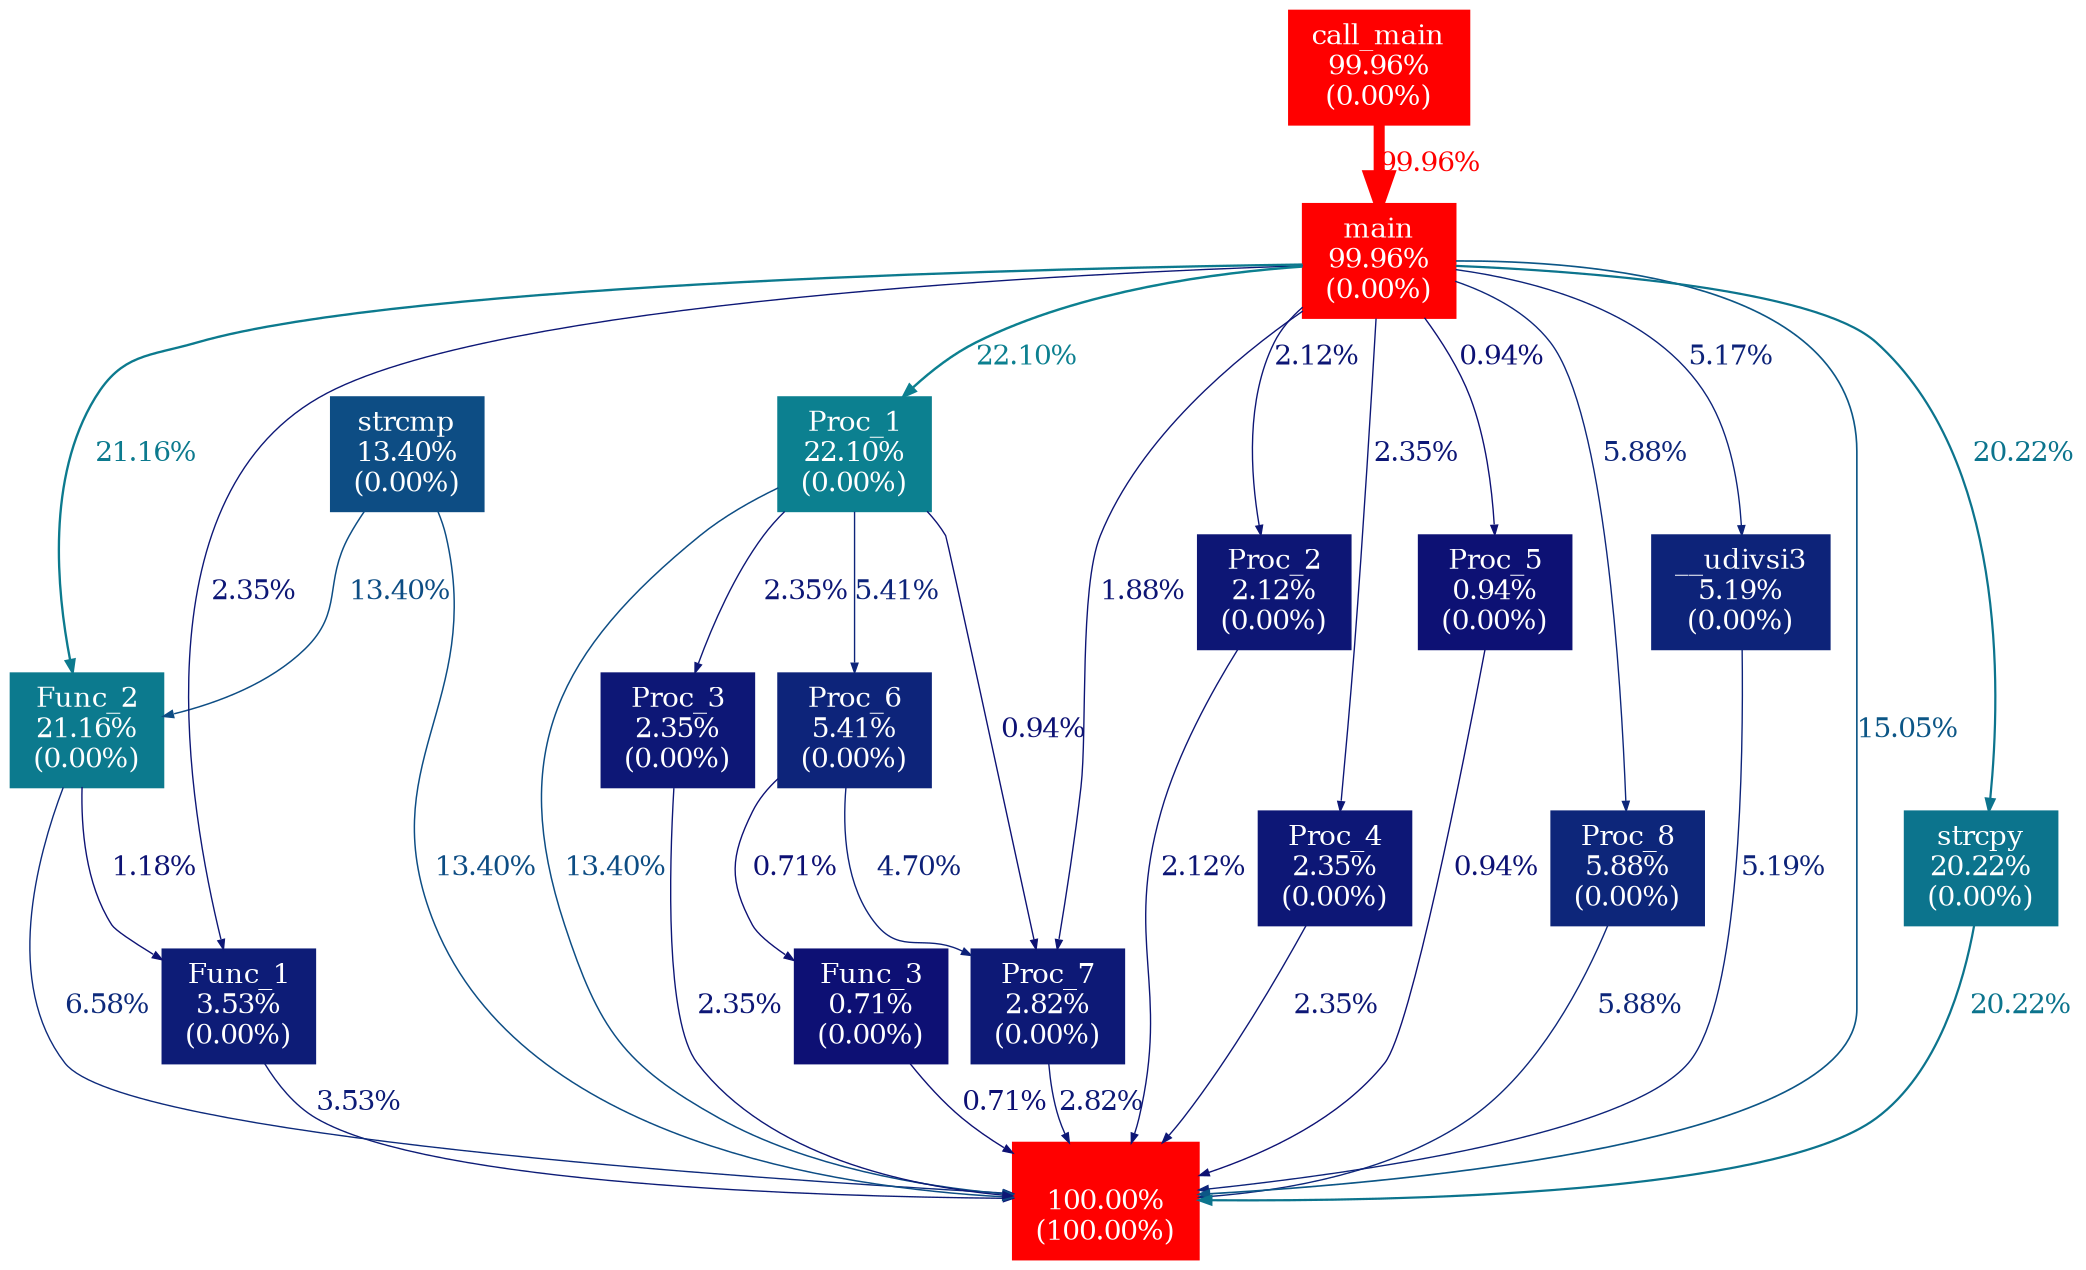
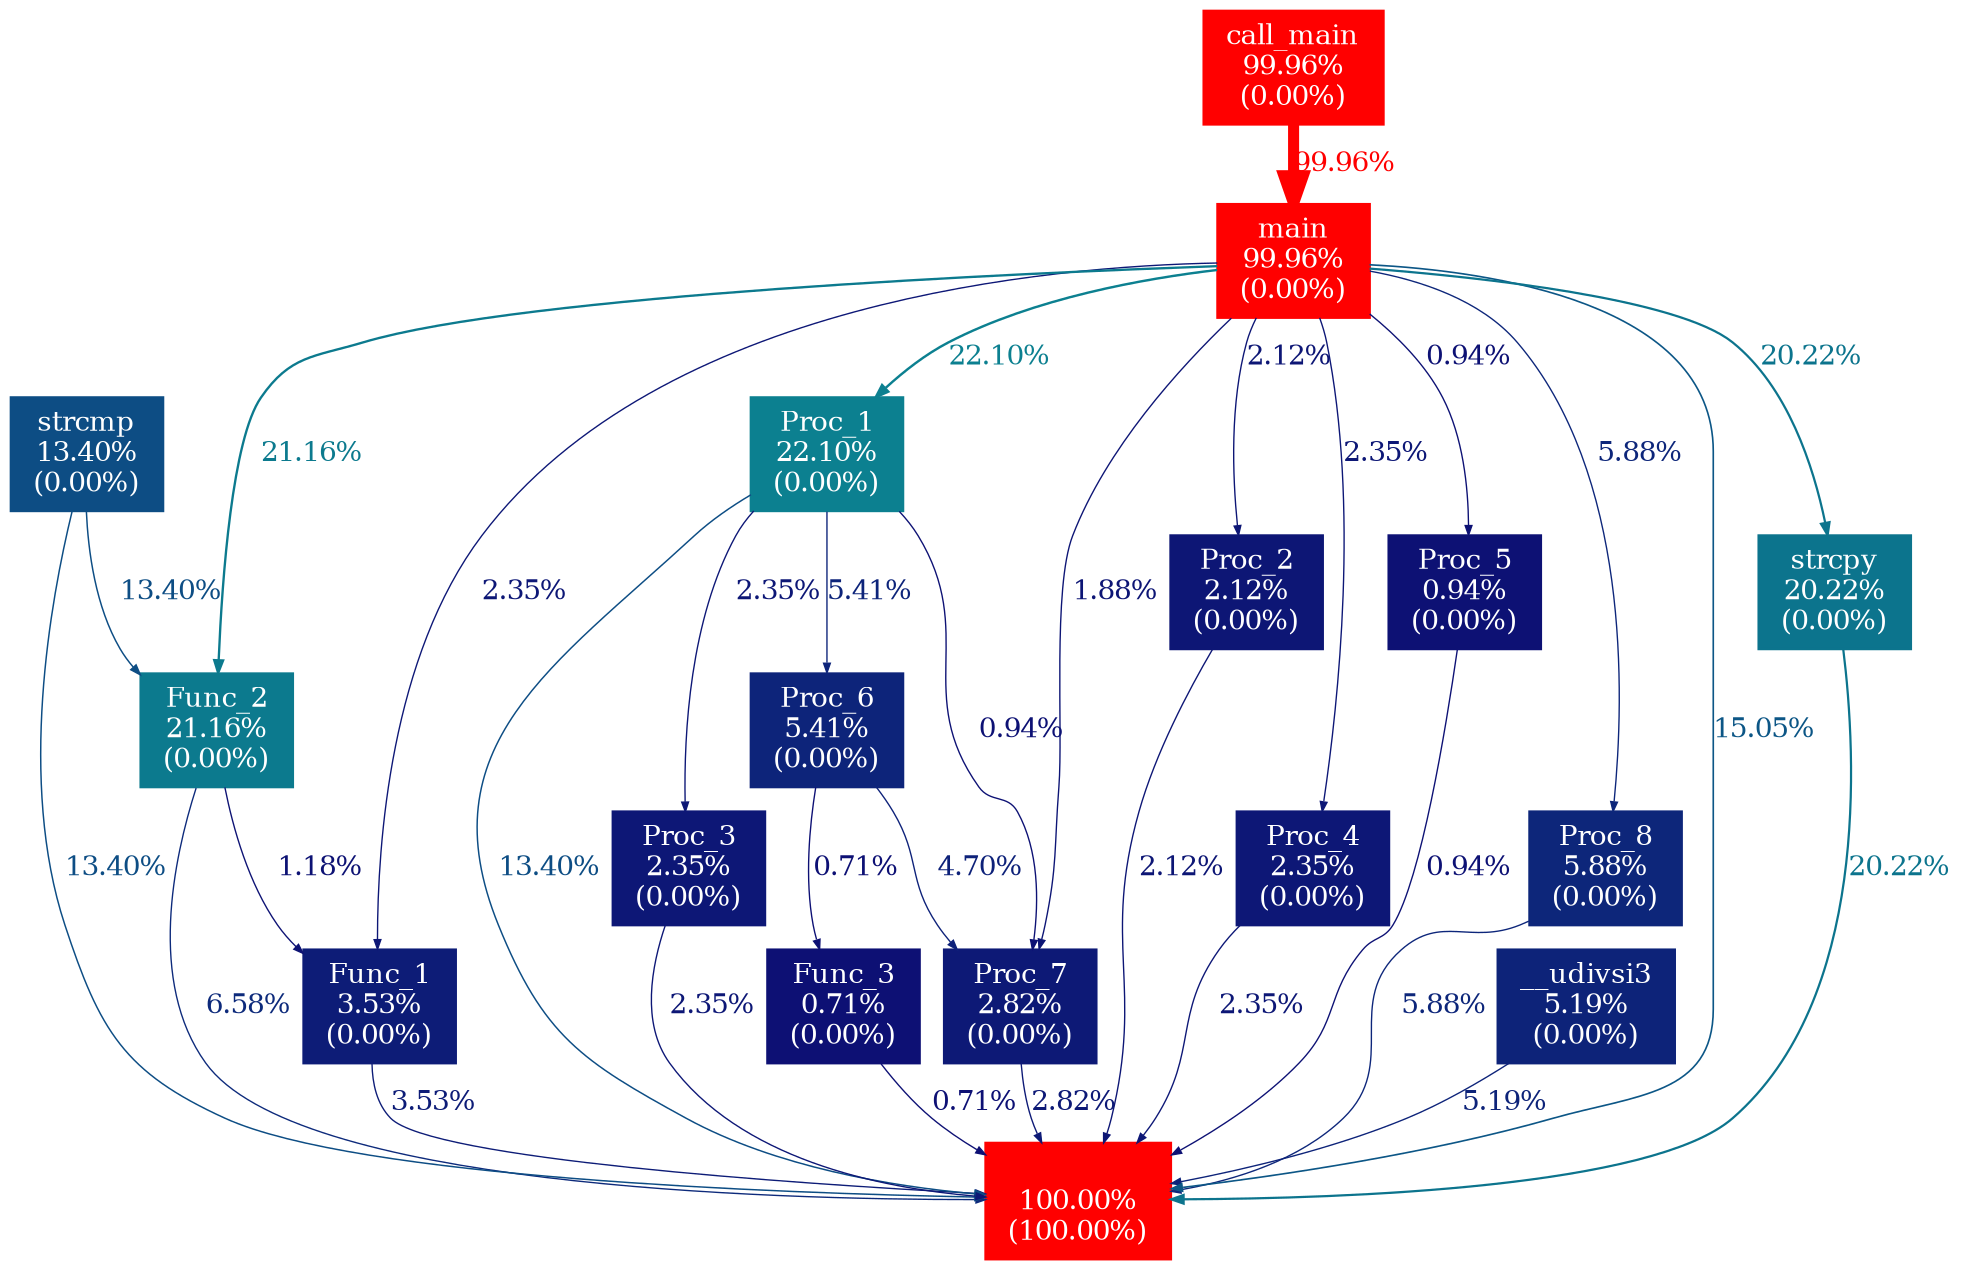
(1654, 340) -> none
